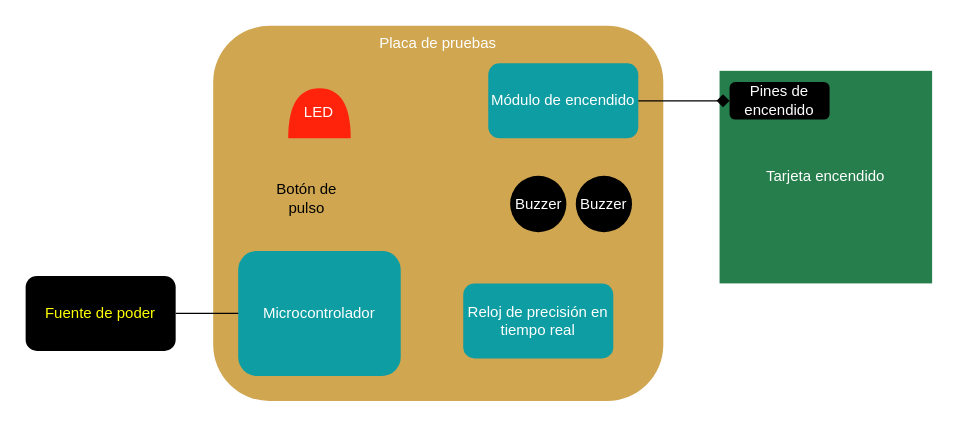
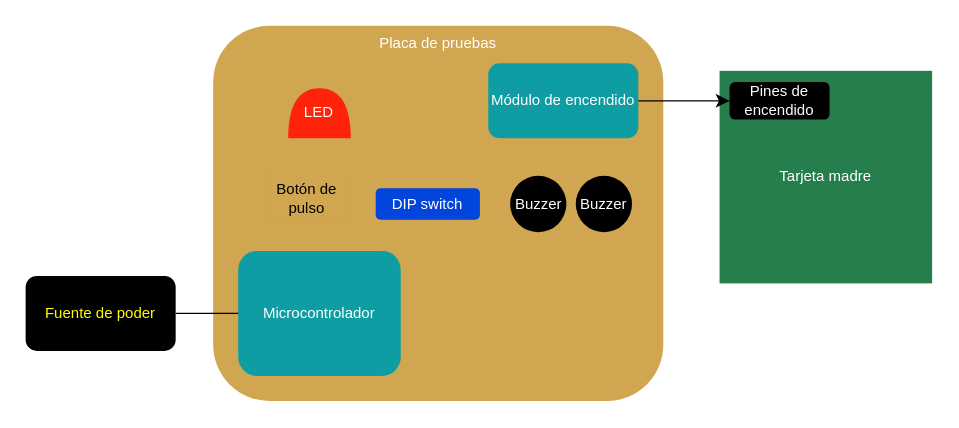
(716, 101) -> (717, 101)
(826, 177) -> (826, 177)
none -> (428, 204)
(538, 321) -> none
